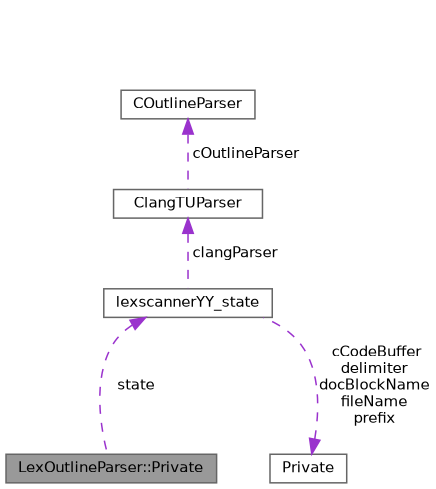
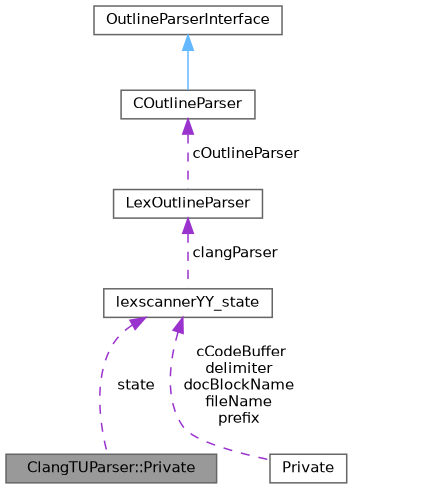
none -> (188, 20)
(188, 204) -> (188, 204)
(312, 367) -> (182, 425)
(111, 469) -> (111, 469)
